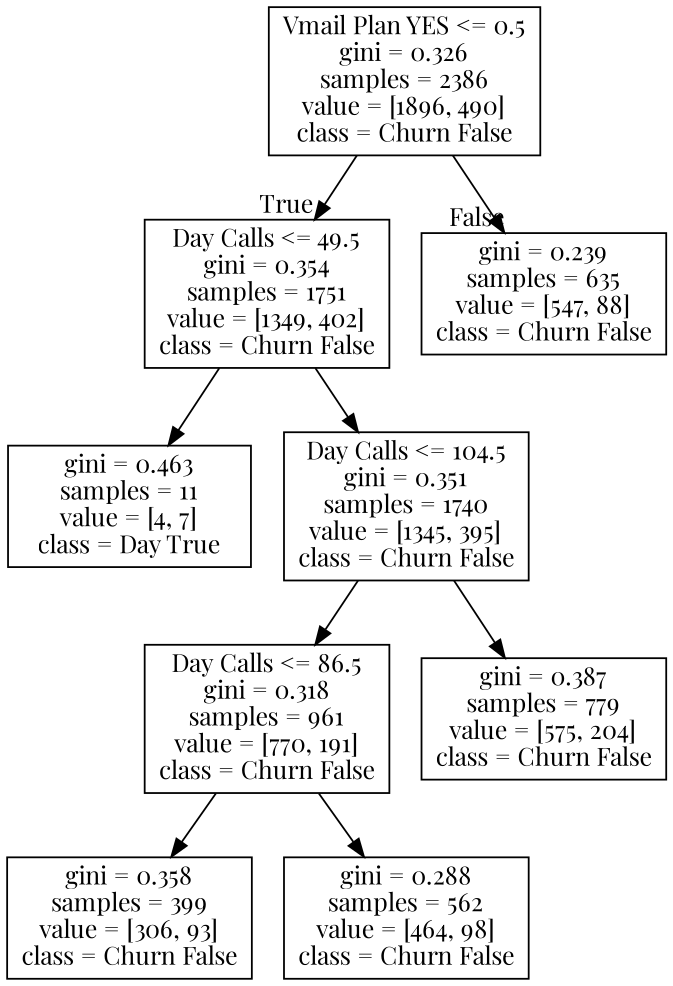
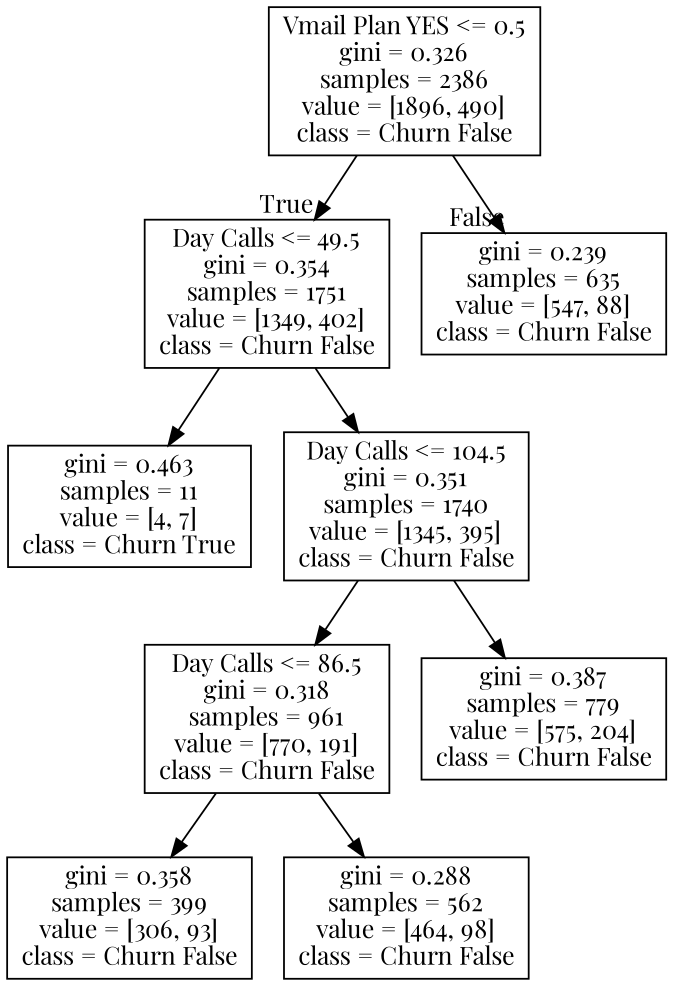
(129, 506) -> (129, 506)
